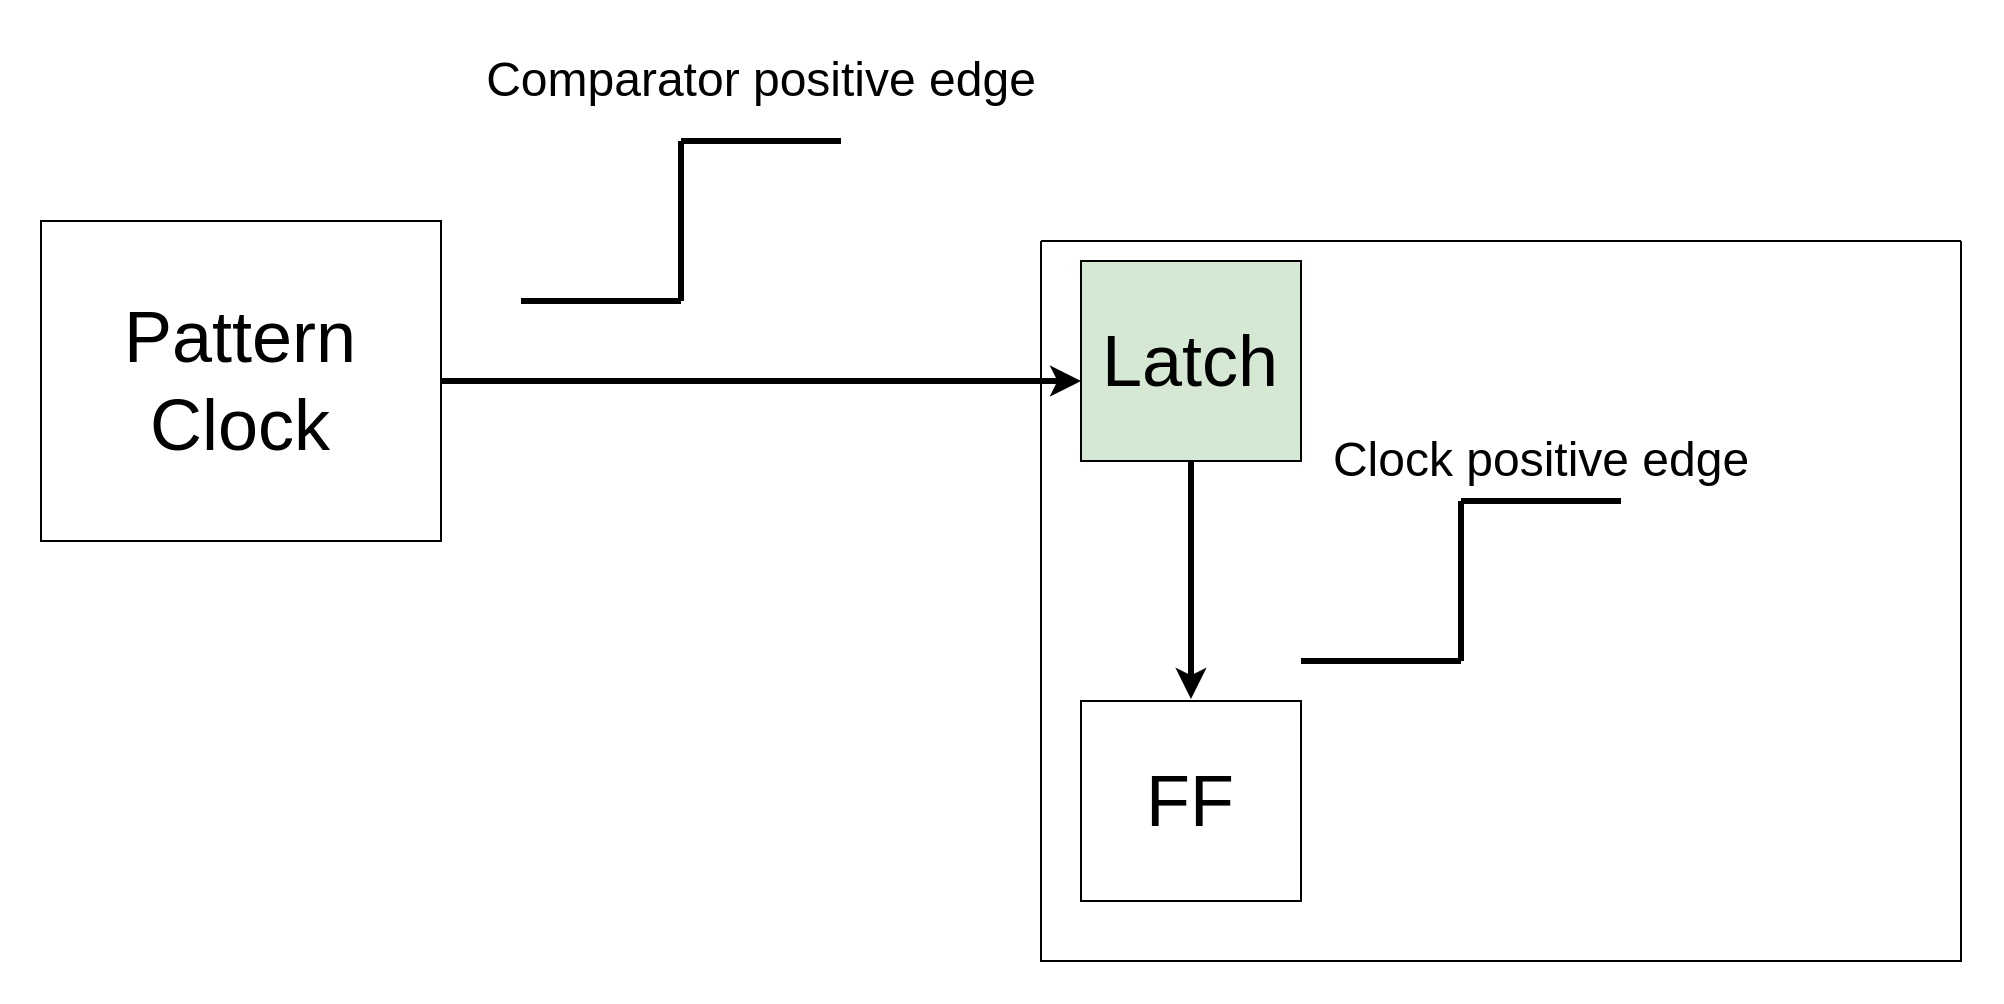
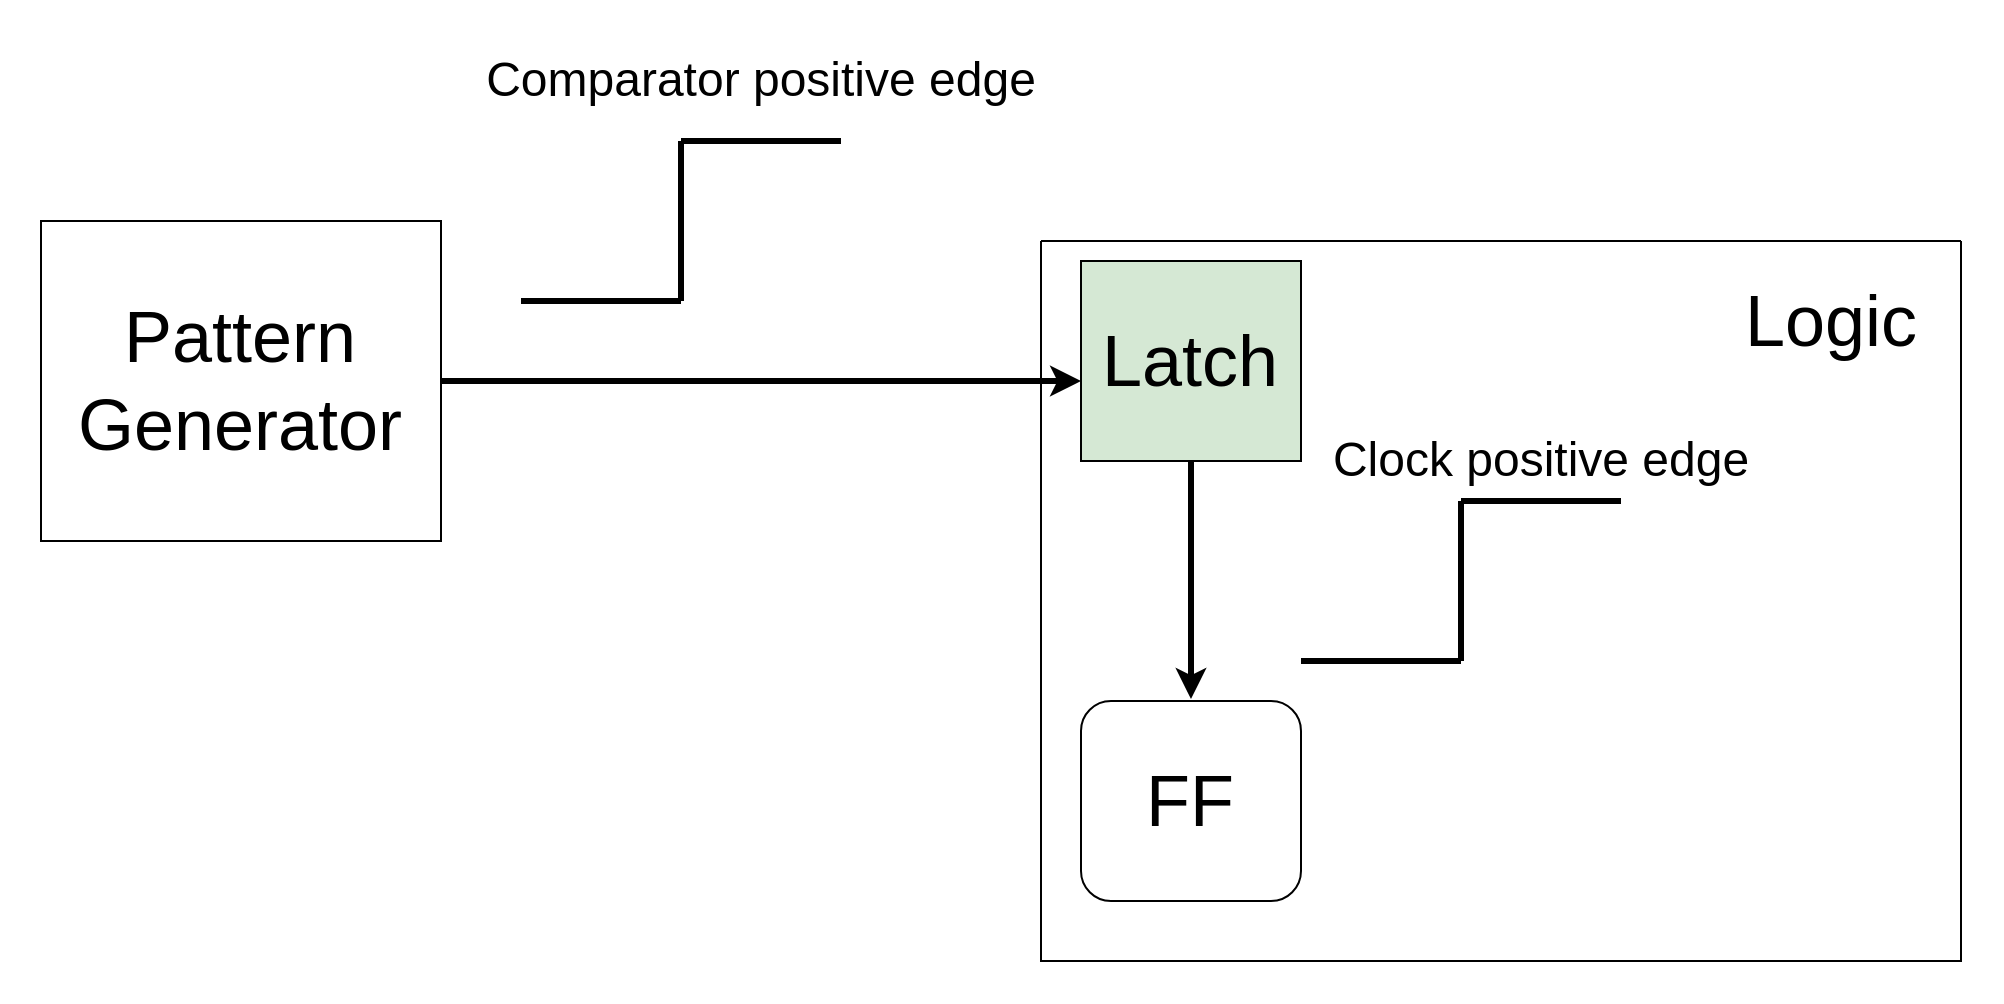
none -> (1831, 321)
(241, 381) -> (241, 381)
(1191, 801) -> (1191, 801)
